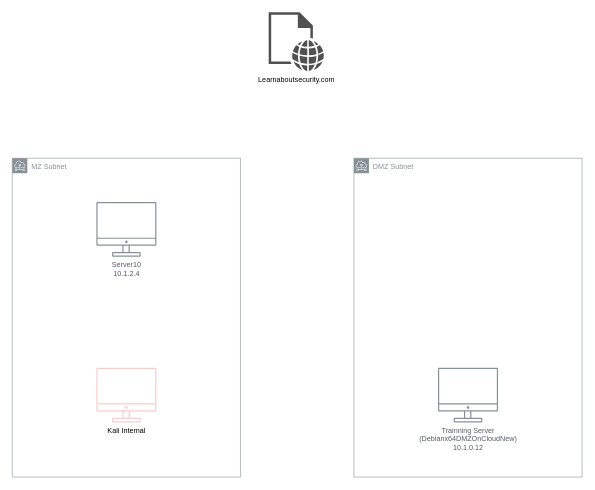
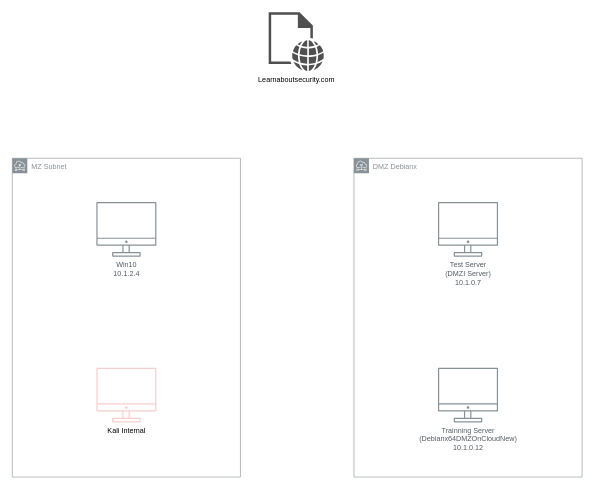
(392, 167) -> (393, 167)
none -> (468, 229)
(127, 269) -> (127, 269)
